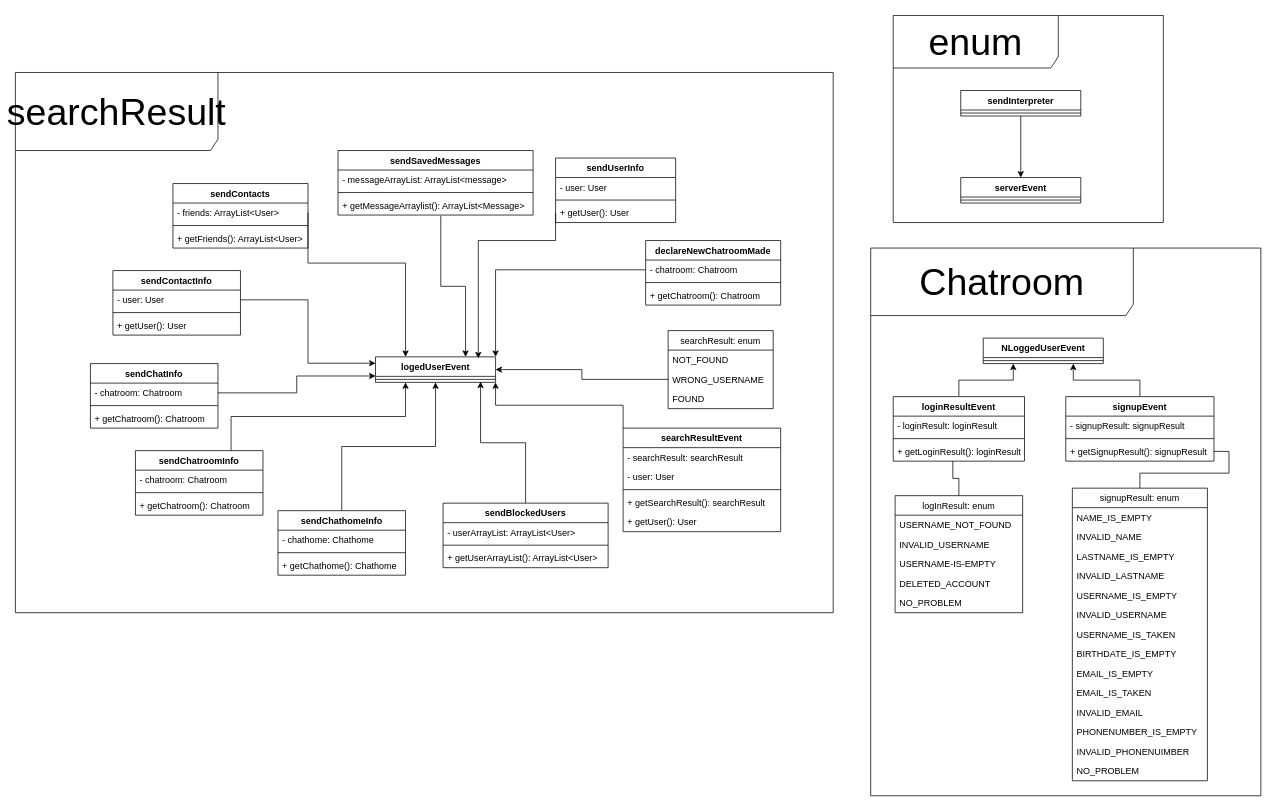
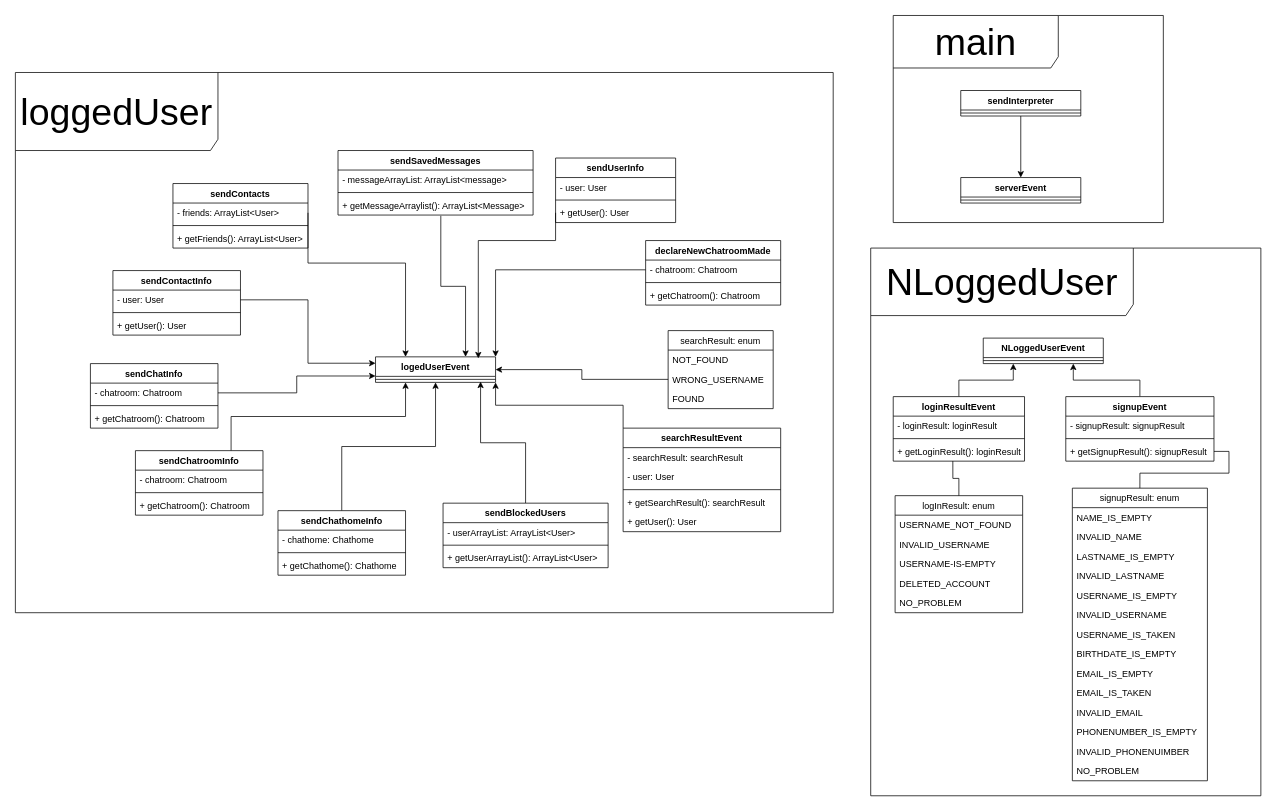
(975, 42) -> (975, 42)
(117, 111) -> (117, 111)
(1002, 282) -> (1002, 282)
